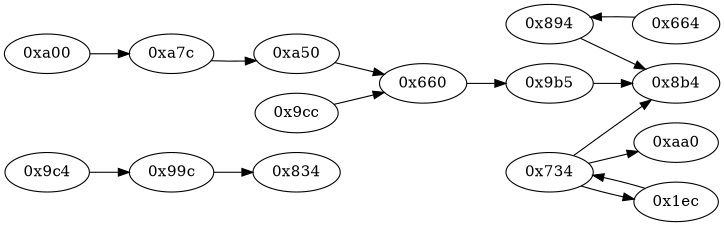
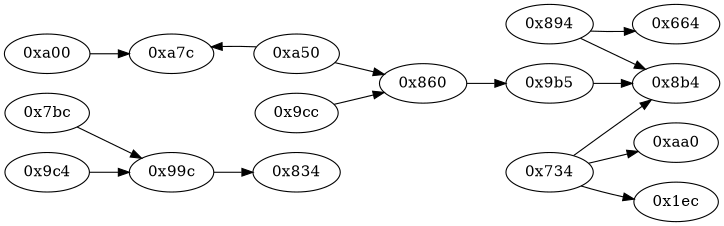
(618, 17) -> (607, 32)
(228, 61) -> (239, 46)
(423, 83) -> (423, 83)
none -> (47, 113)
(625, 183) -> none
